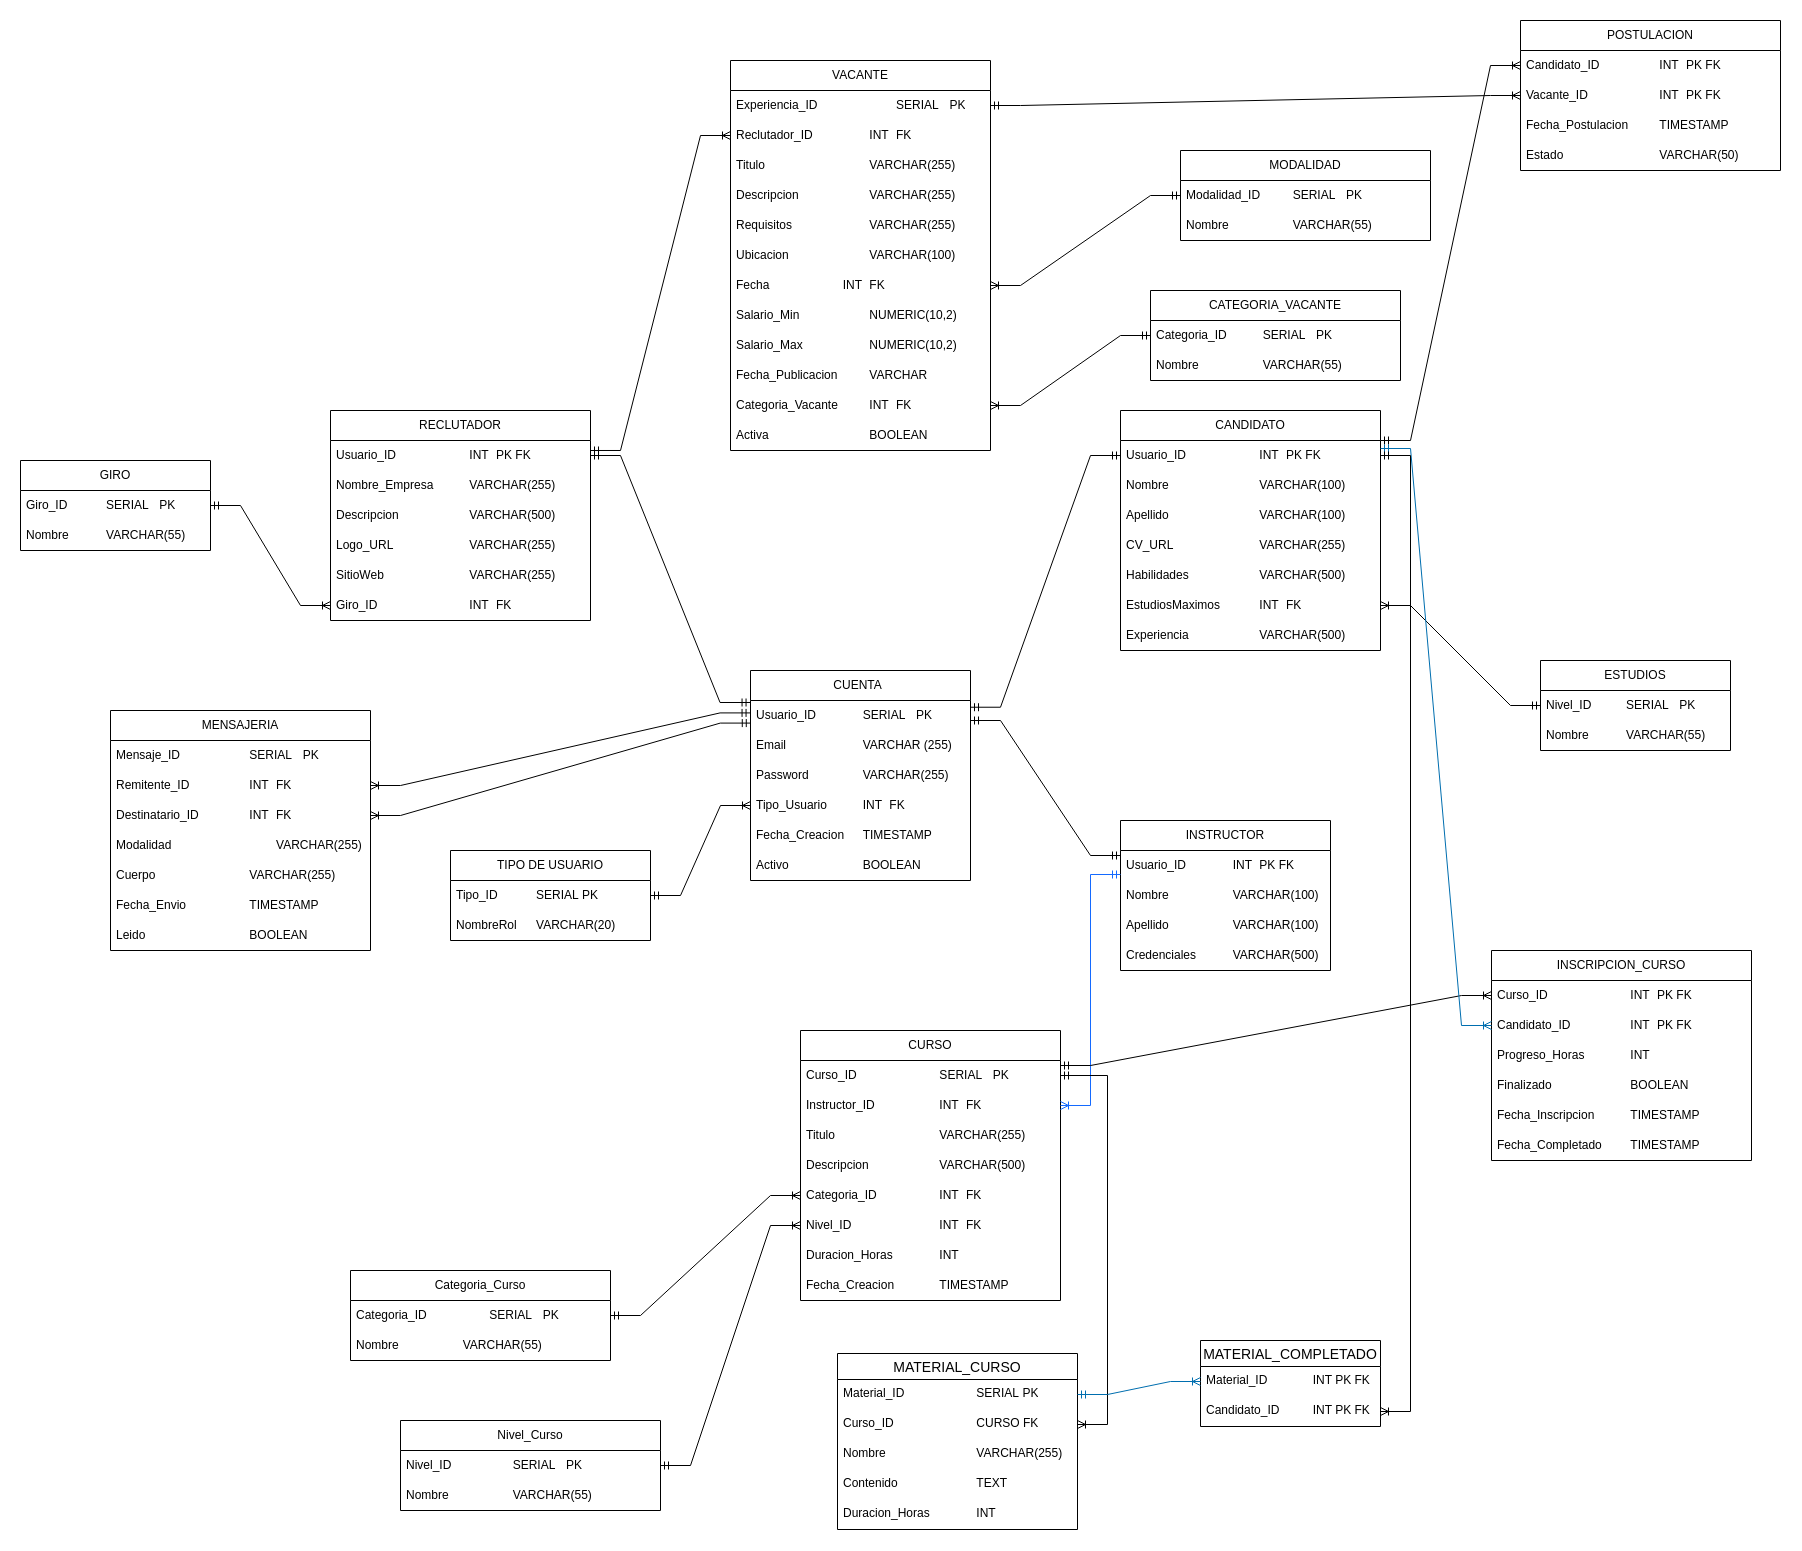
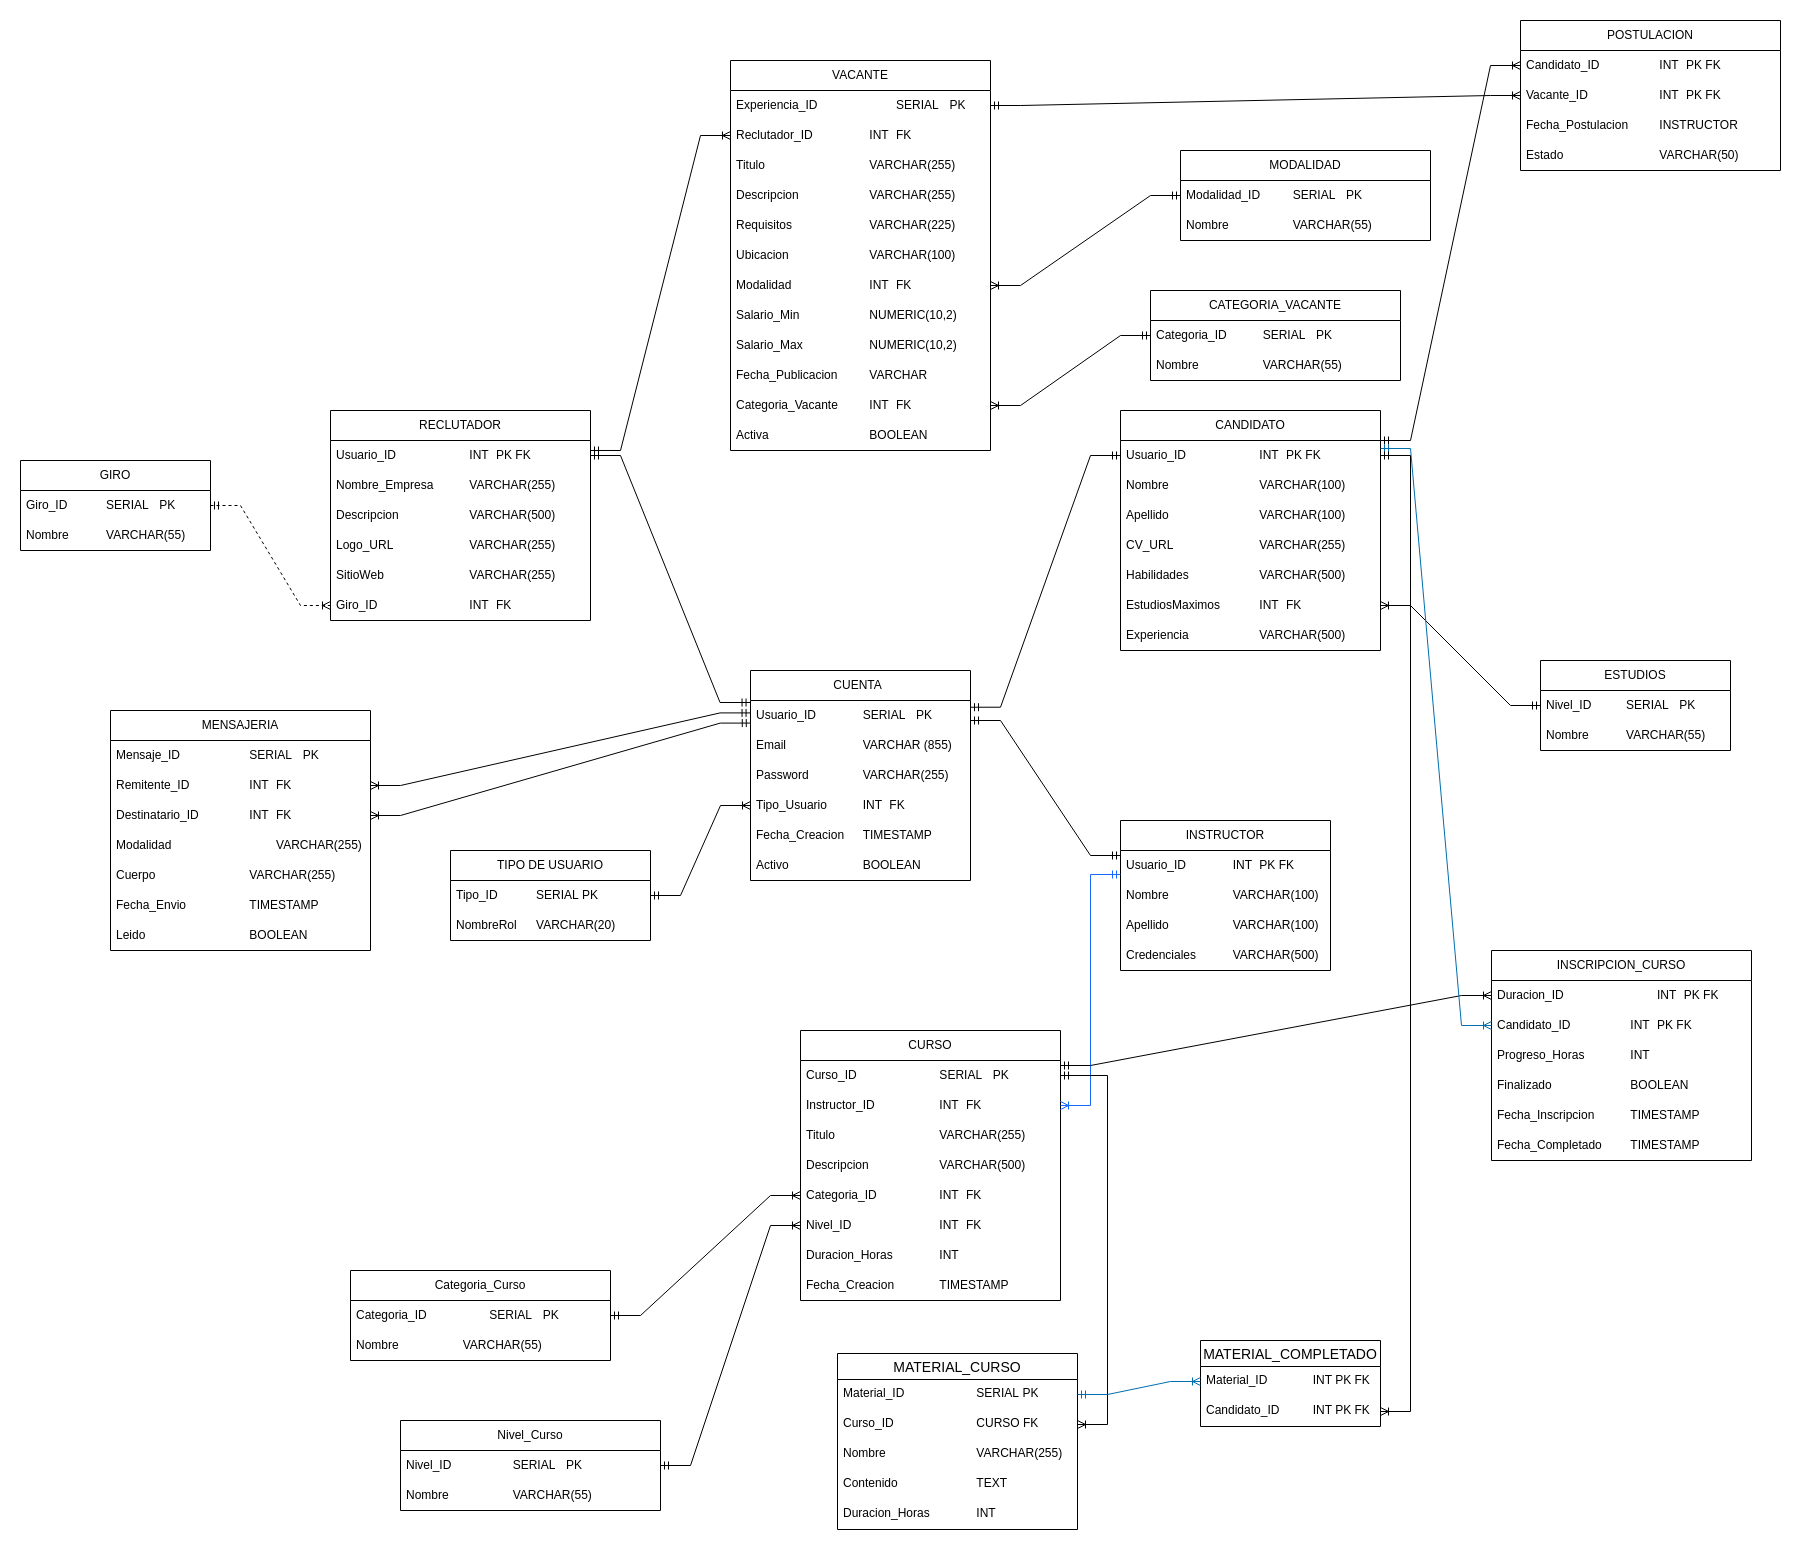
(1617, 126) -> (1621, 126)
(817, 226) -> (817, 226)
(784, 286) -> (794, 286)
(270, 555) -> (270, 555)
(822, 746) -> (822, 746)
(1567, 996) -> (1575, 996)
